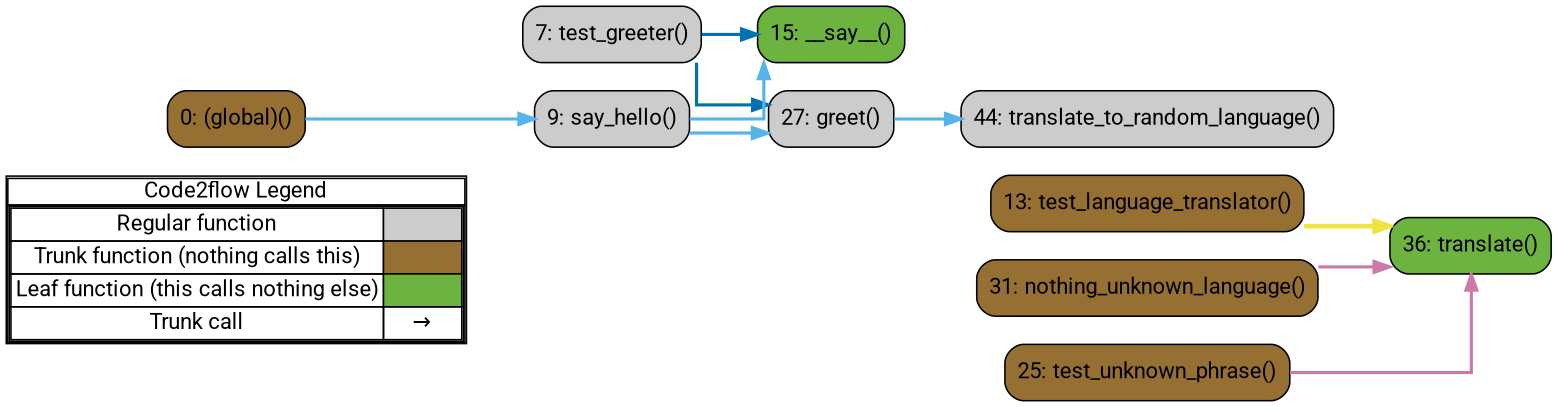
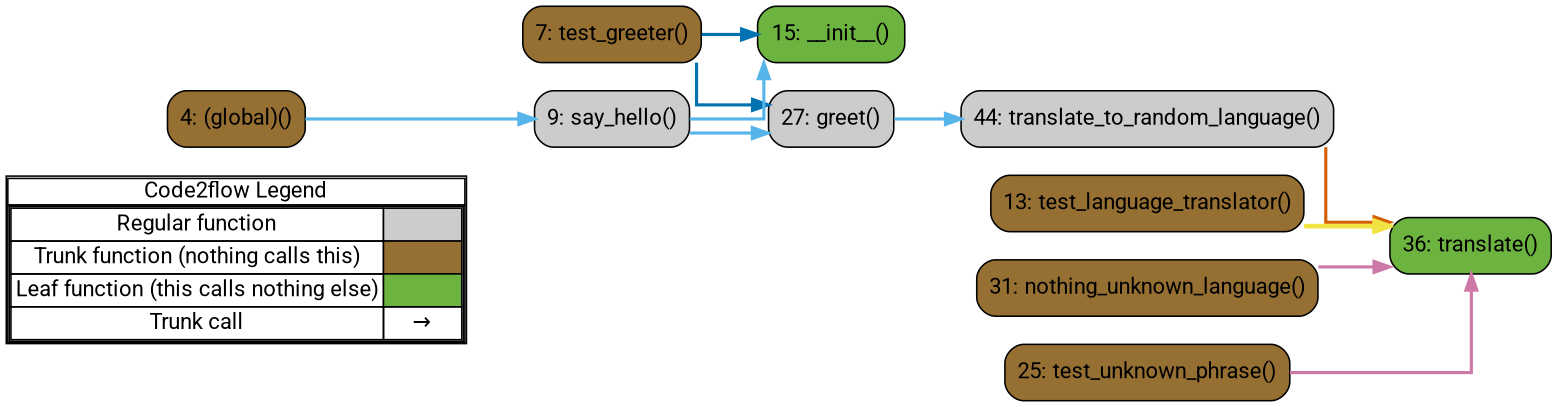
(612, 34) -> (612, 34)
(831, 34) -> (831, 34)
(236, 119) -> (236, 119)
none -> (1326, 209)
